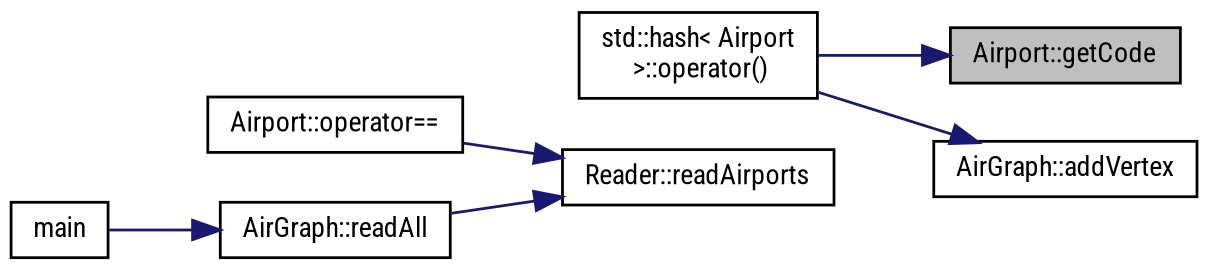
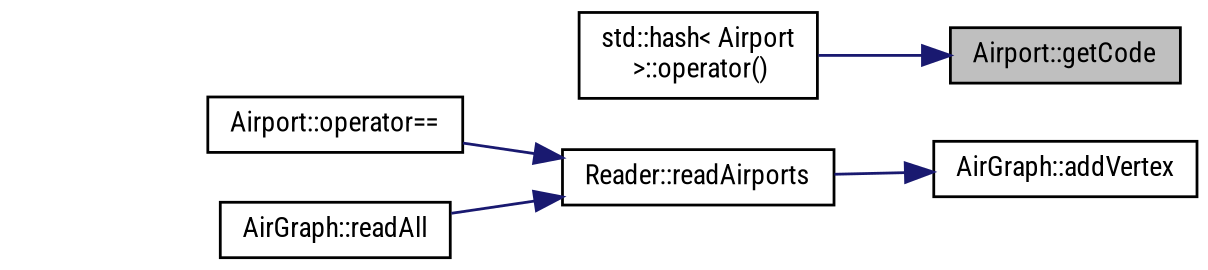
(885, 113) -> (870, 173)
(60, 230) -> none
